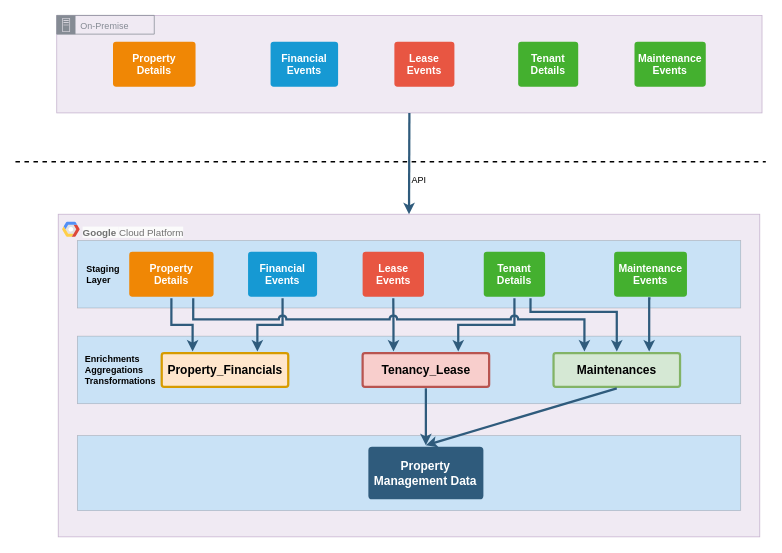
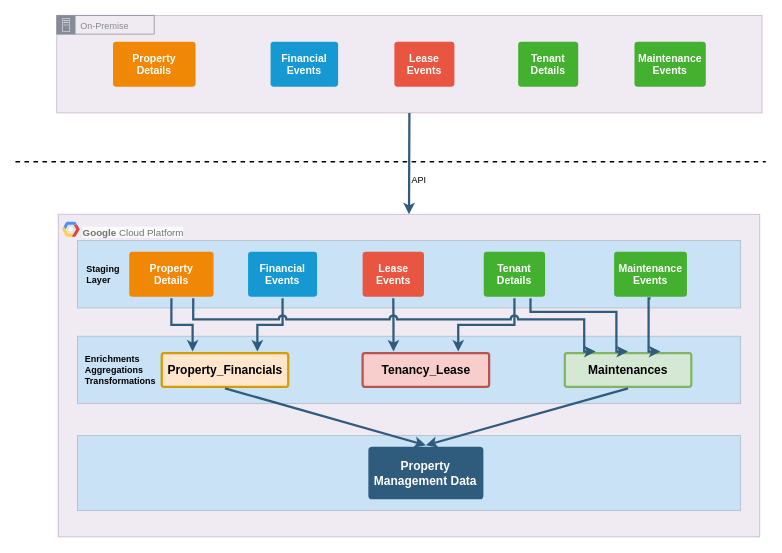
(616, 370) -> (628, 370)
(426, 413) -> none
none -> (322, 416)
